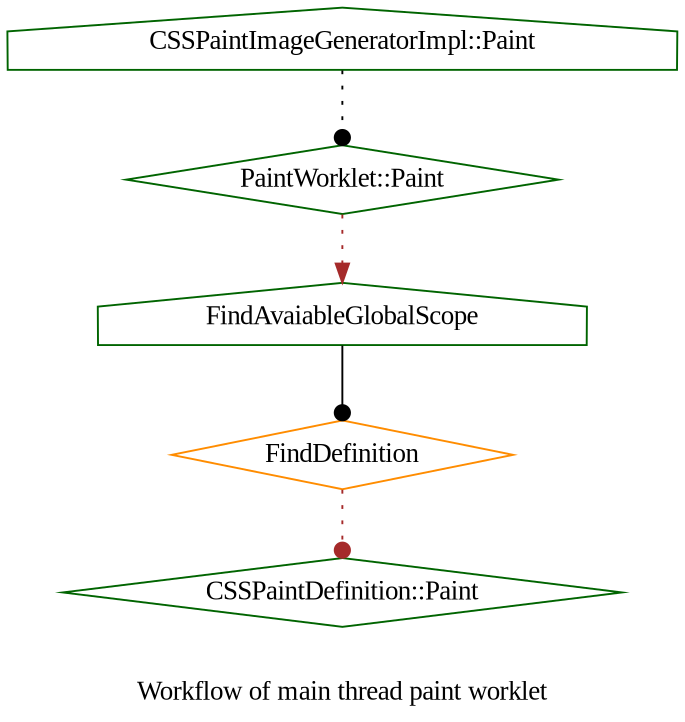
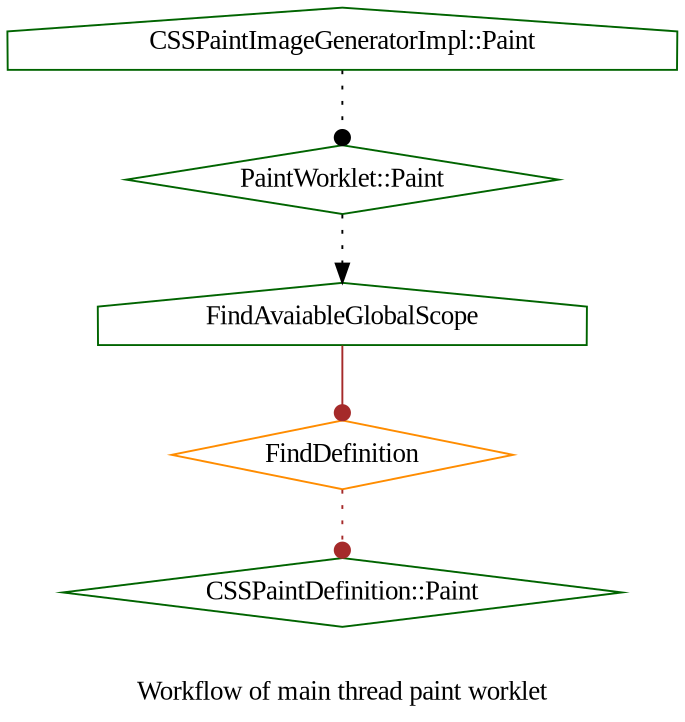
(342, 239) -> (342, 239)
(342, 375) -> (342, 375)
